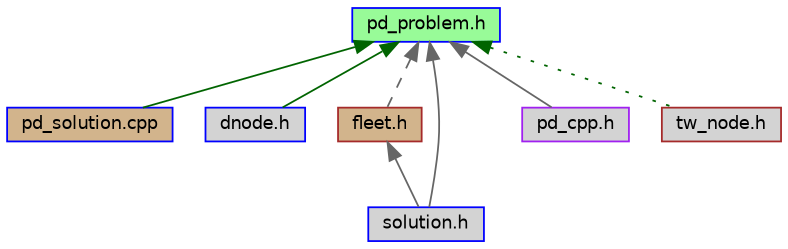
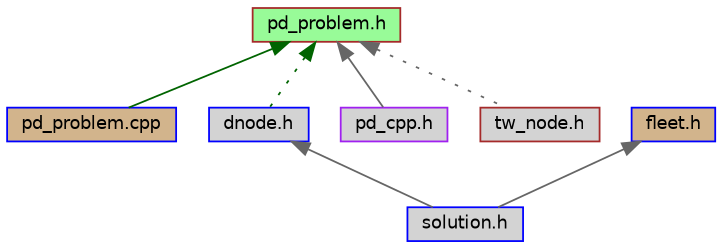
(426, 25) -> (326, 25)
(582, 78) -> (442, 79)
(333, 79) -> (287, 82)
(399, 83) -> none
(90, 125) -> (92, 125)
(380, 125) -> (673, 125)
(439, 134) -> (370, 178)
